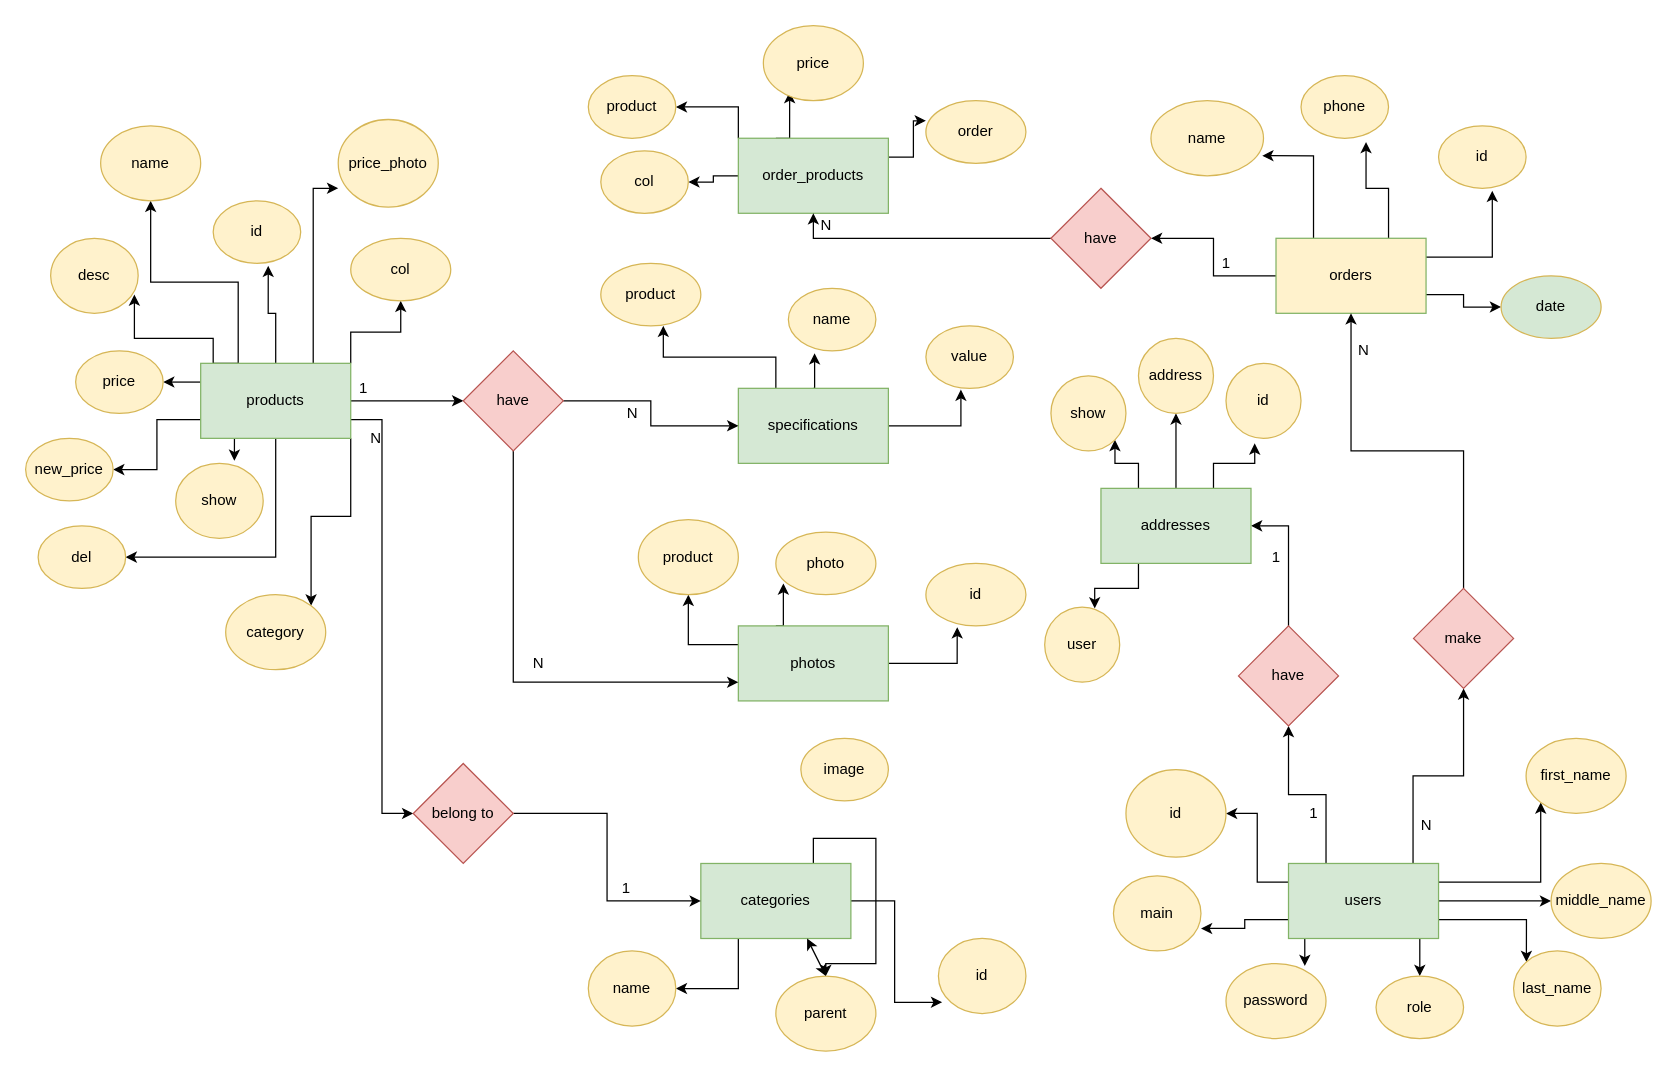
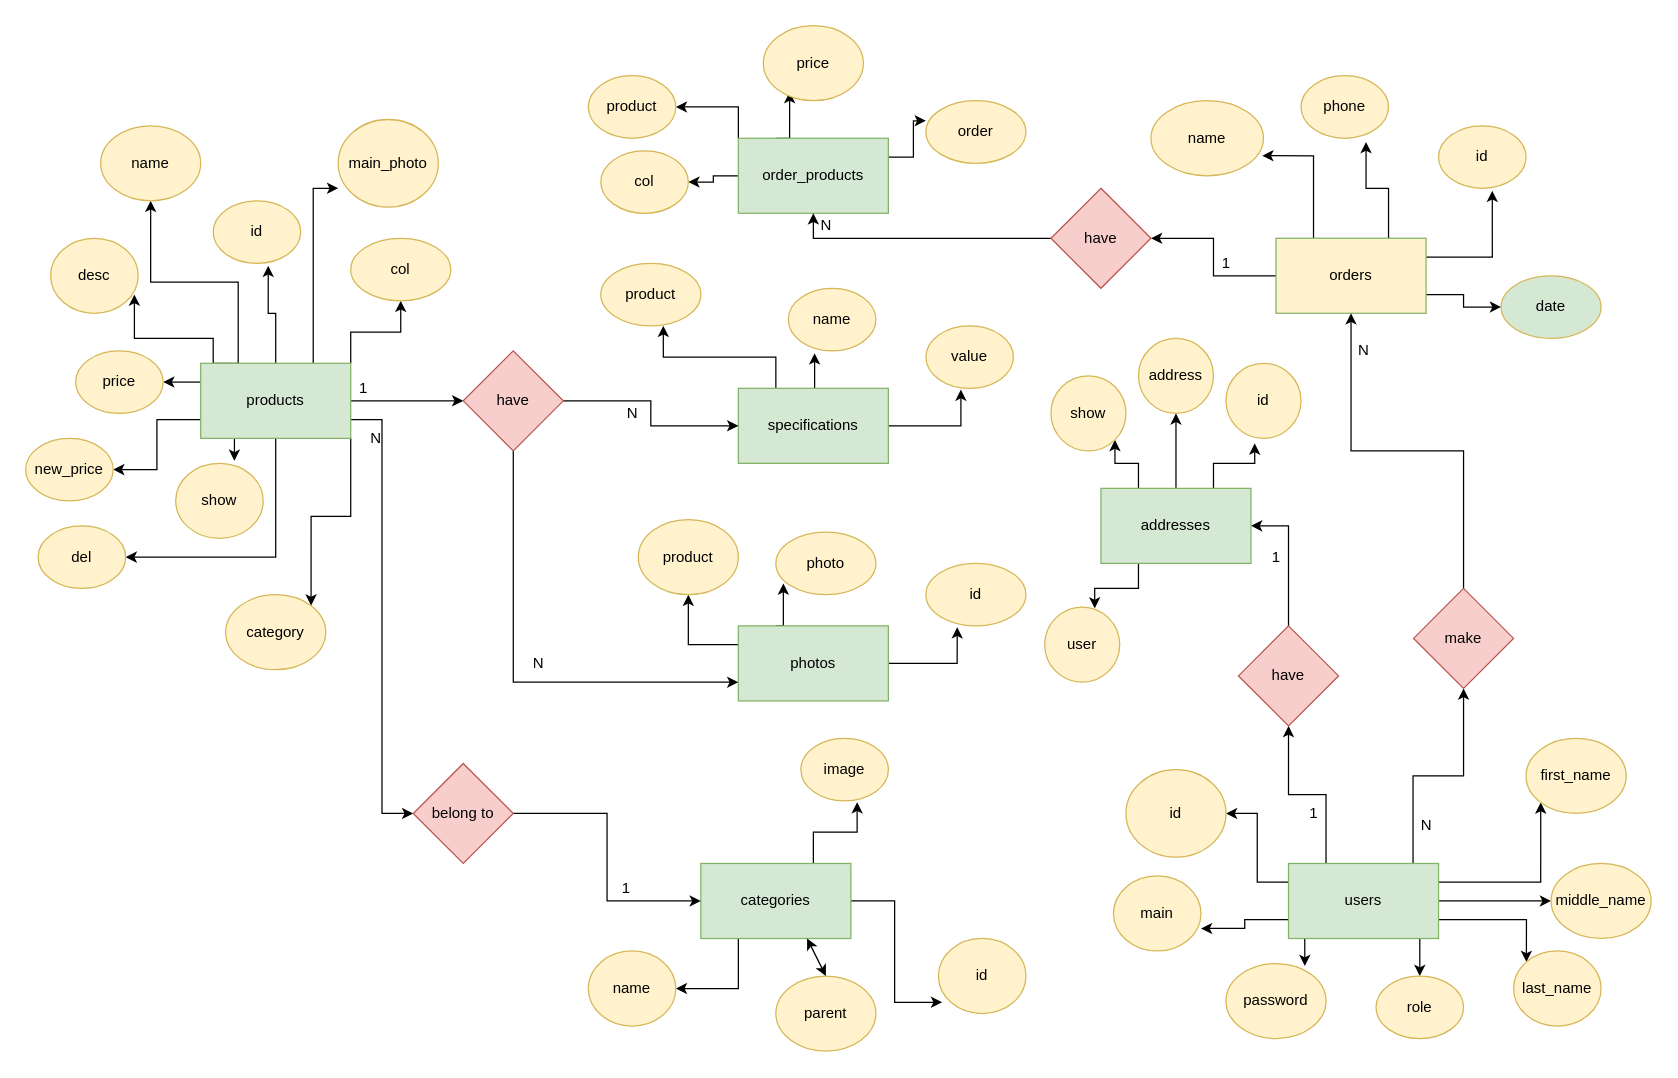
(388, 163) -> (388, 163)
(876, 895) -> (842, 832)
